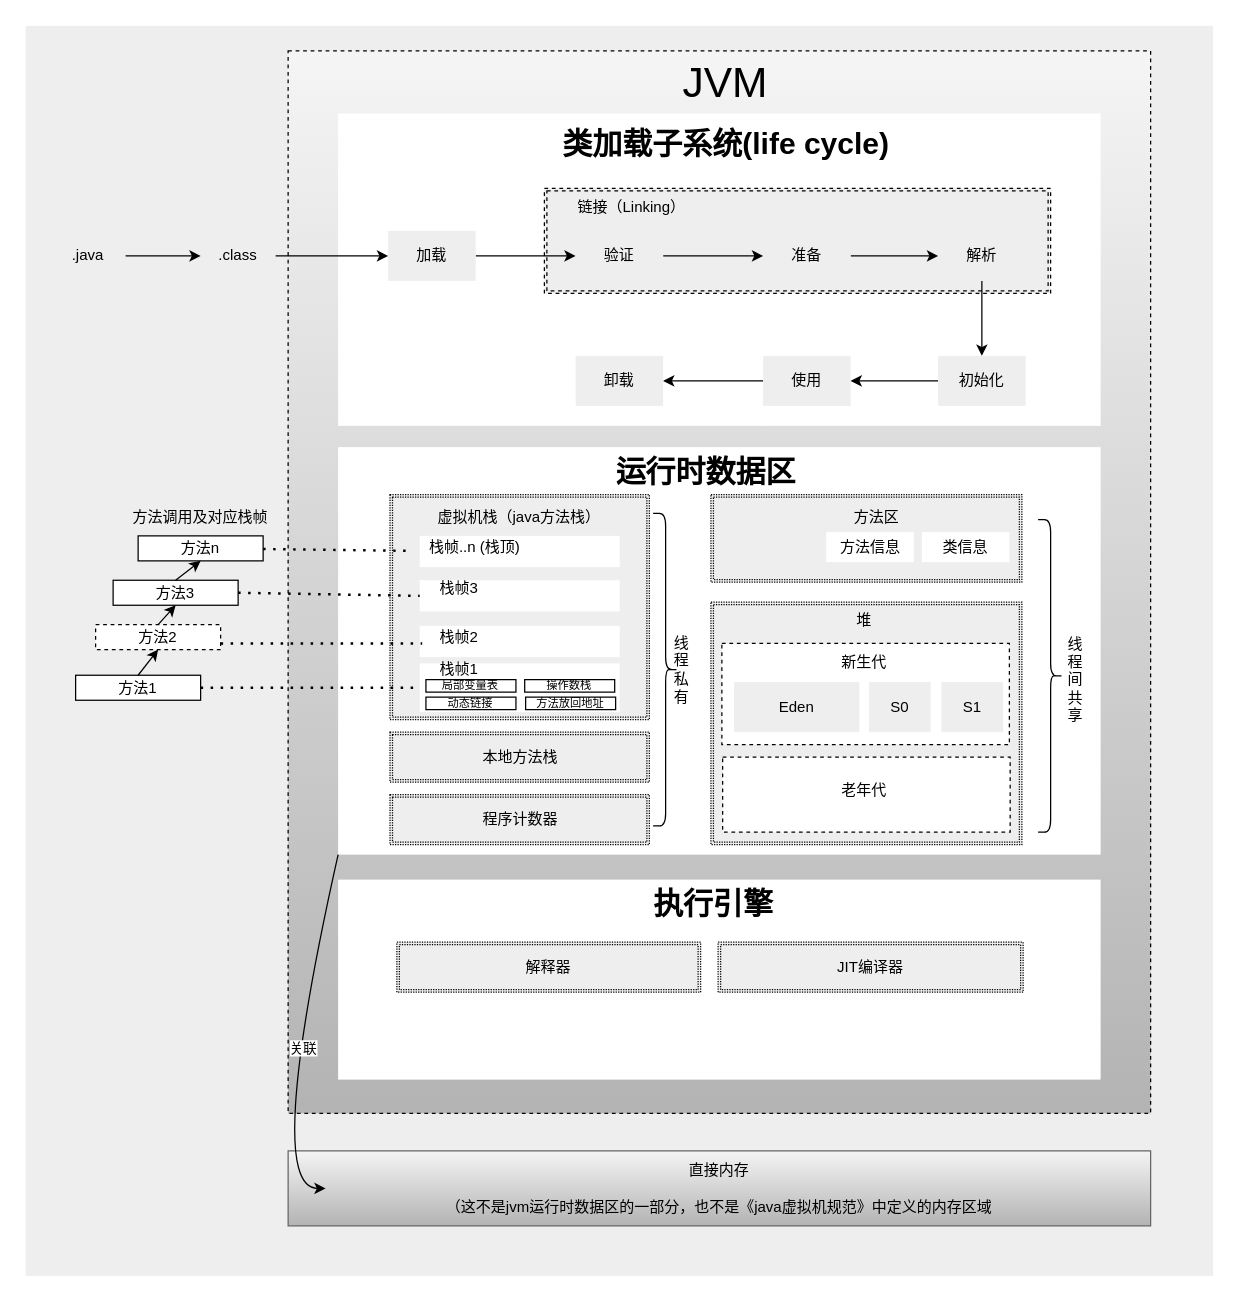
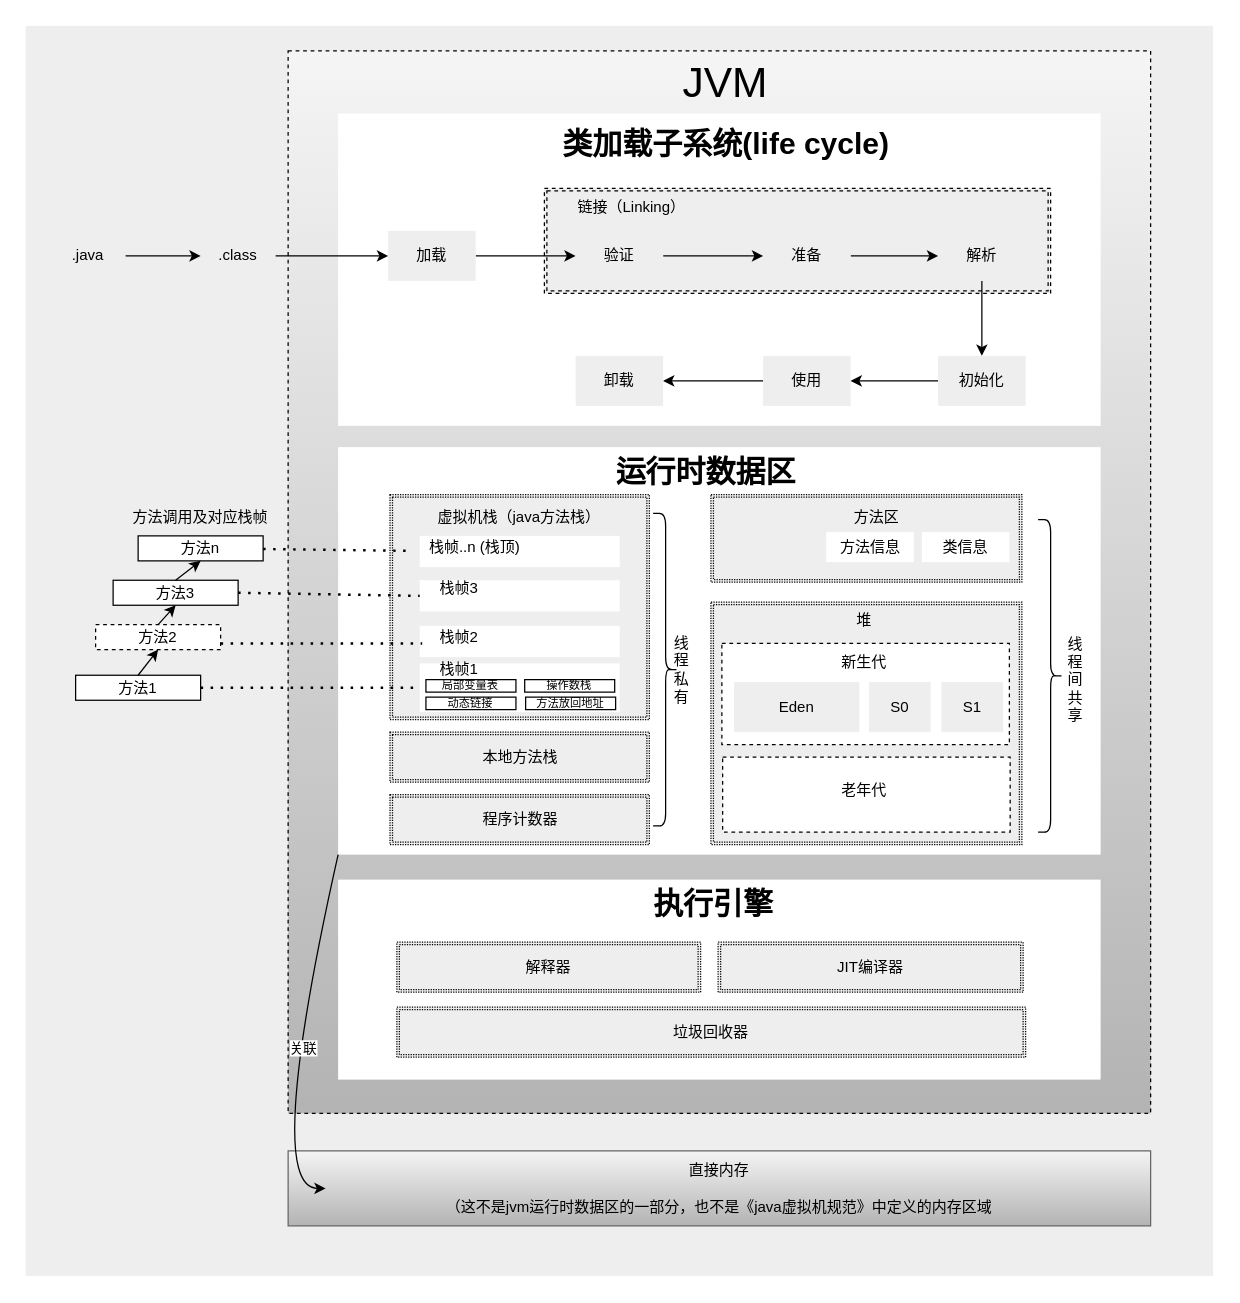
none -> (711, 1032)
